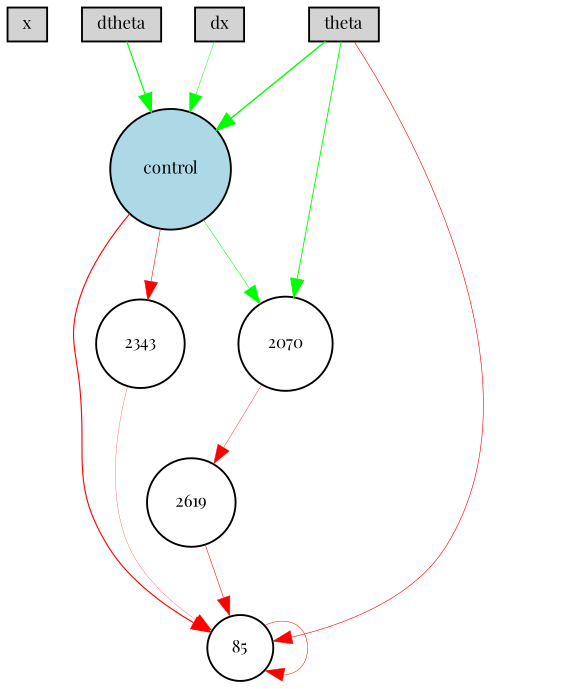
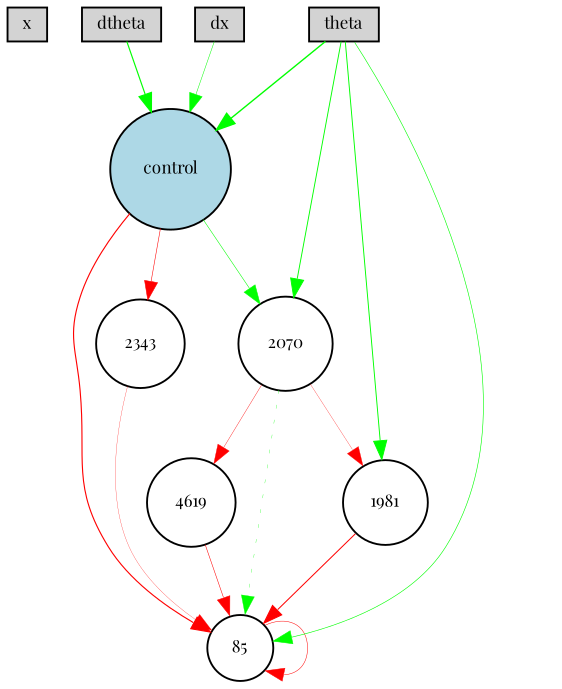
(481, 376) -> (481, 376)
none -> (263, 493)
(191, 503) -> (191, 503)
none -> (385, 503)
